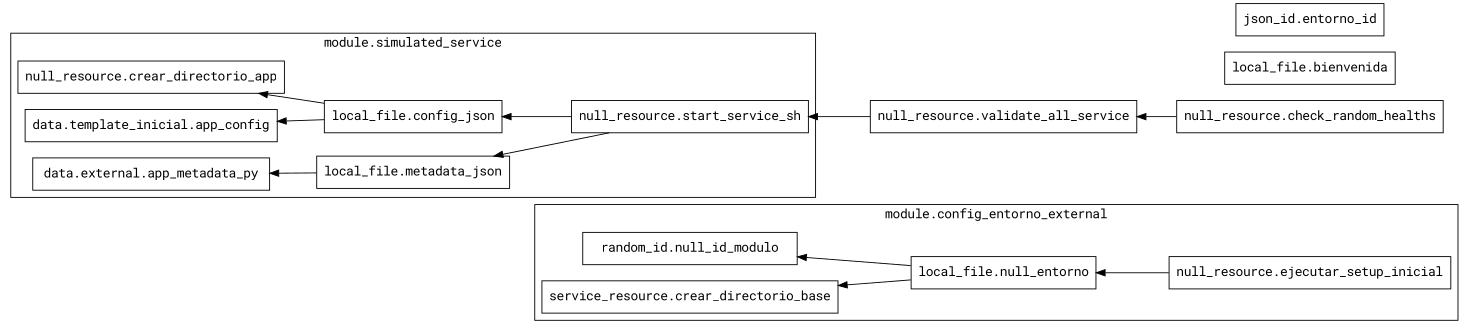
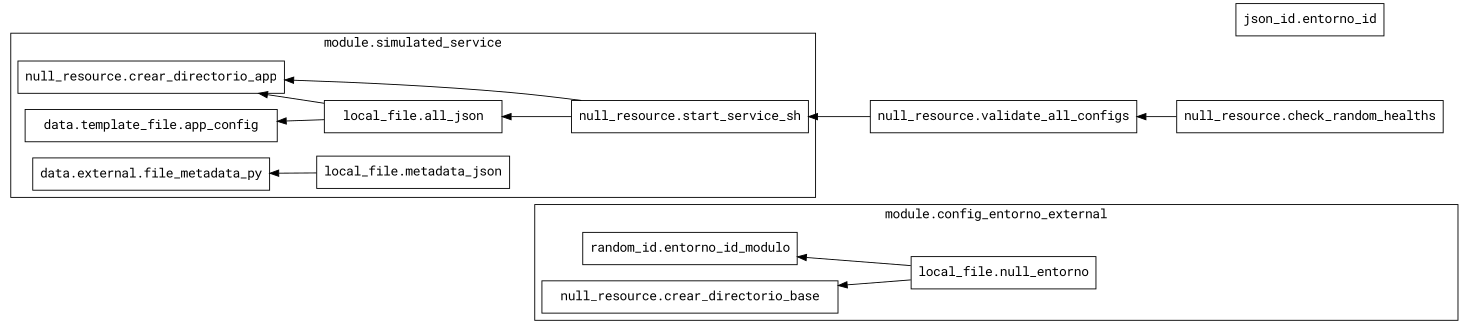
(1310, 68) -> none
(413, 117) -> (413, 117)
(1004, 117) -> (1004, 117)
(151, 126) -> (151, 126)
(556, 144) -> (438, 87)
(151, 174) -> (151, 174)
(690, 249) -> (690, 249)
(1310, 273) -> none
(690, 297) -> (690, 297)
